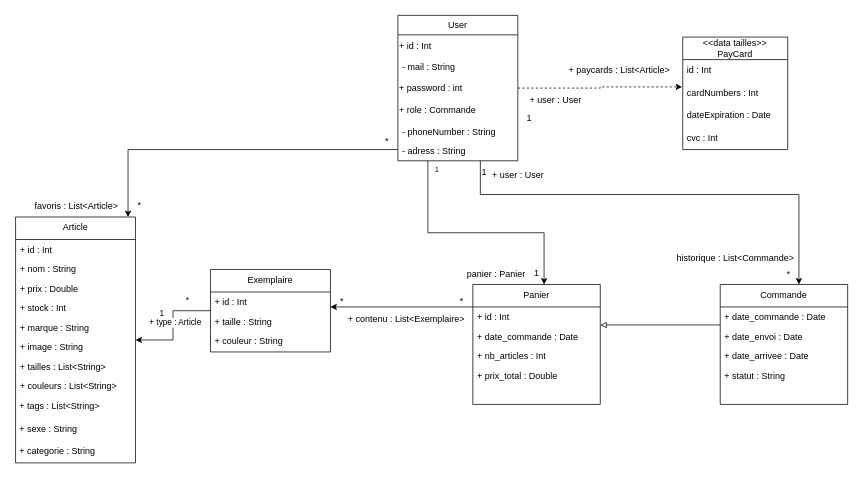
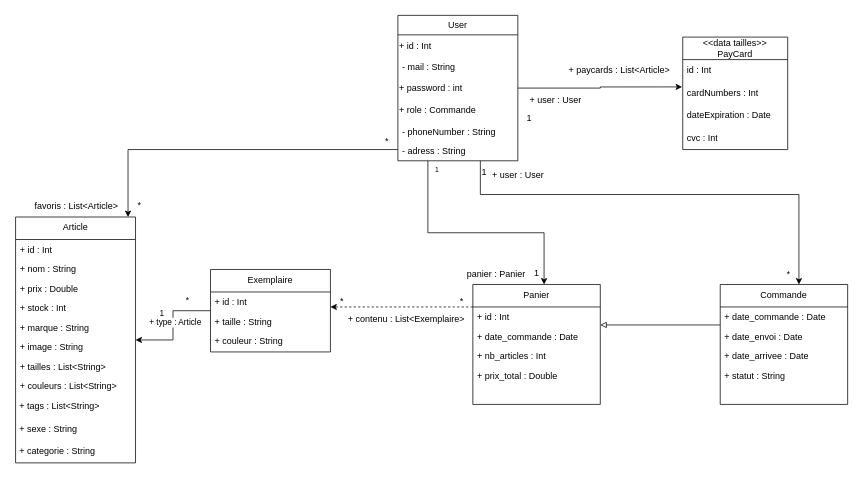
(597, 88) -> (597, 88)
(735, 258) -> none
(404, 307) -> (404, 307)
